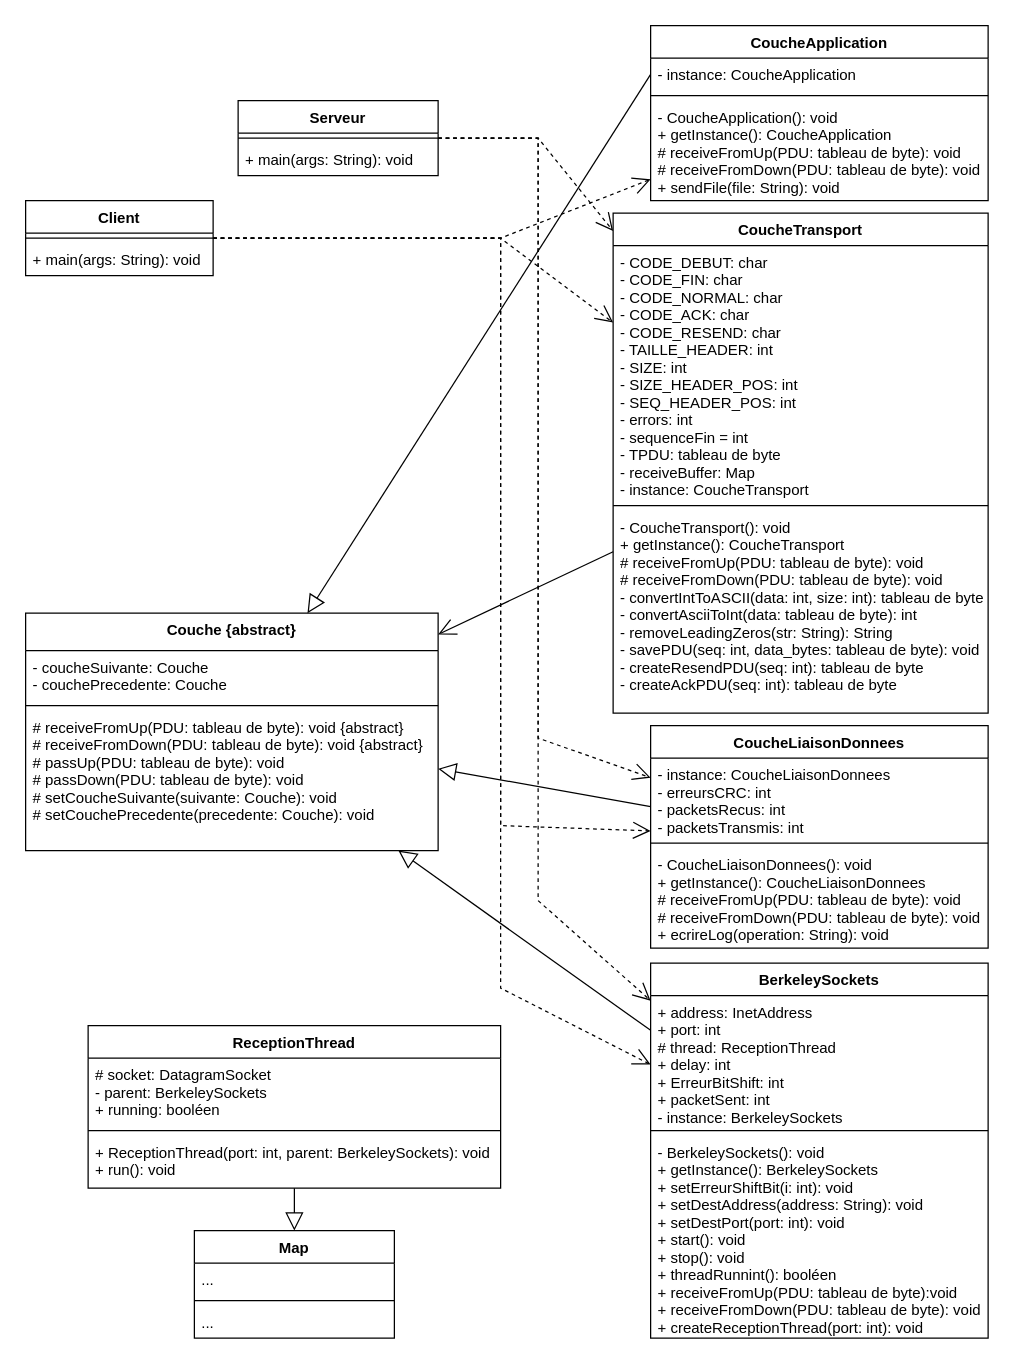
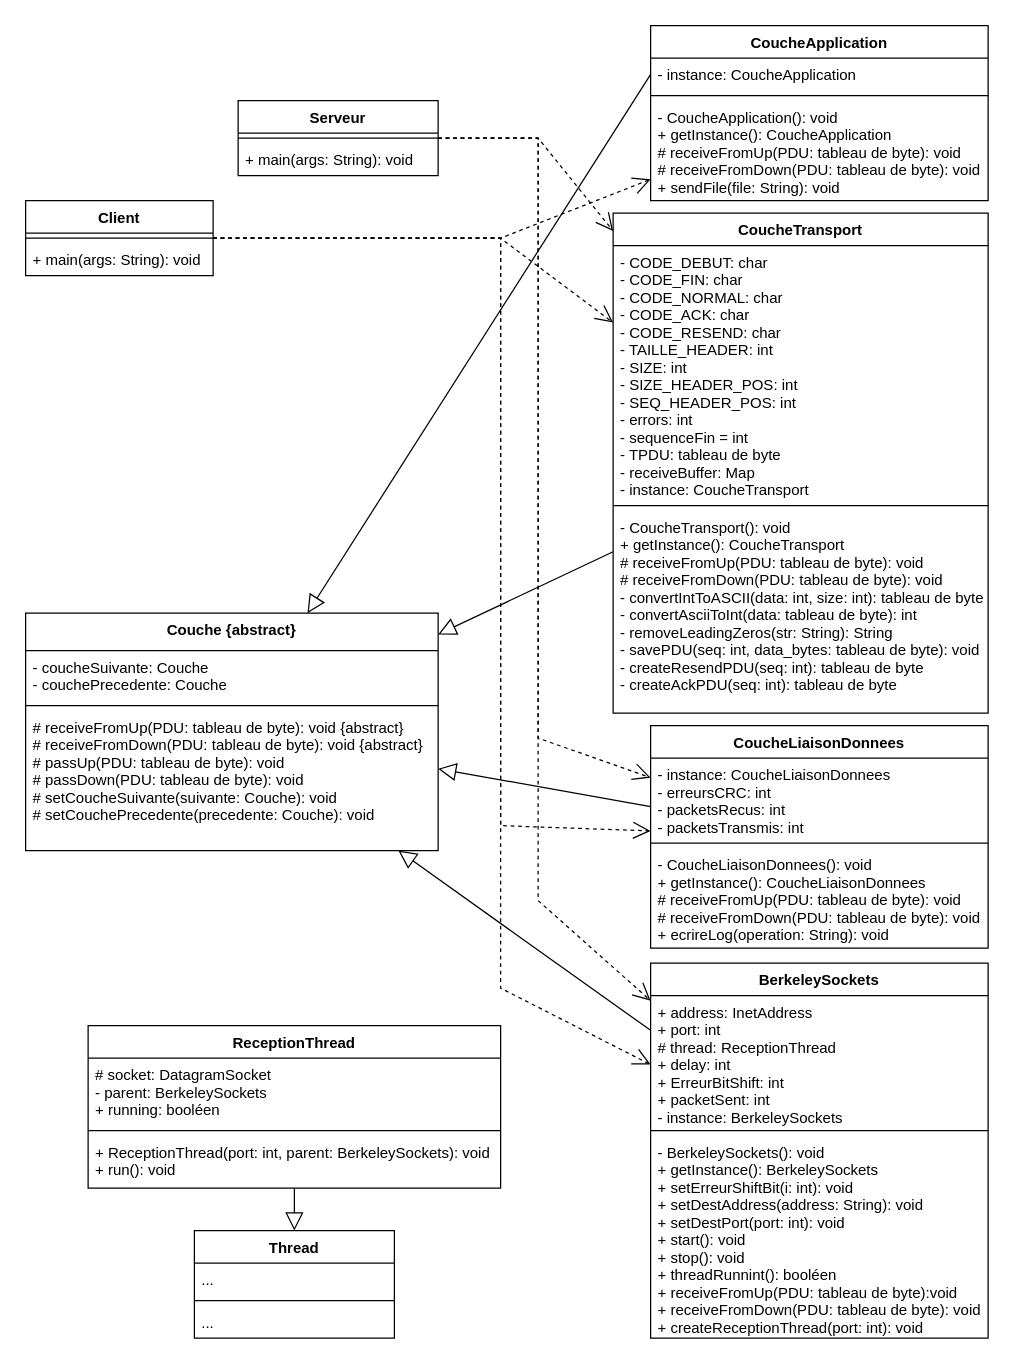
(449, 629) -> (456, 626)
(294, 1248) -> (294, 1248)
